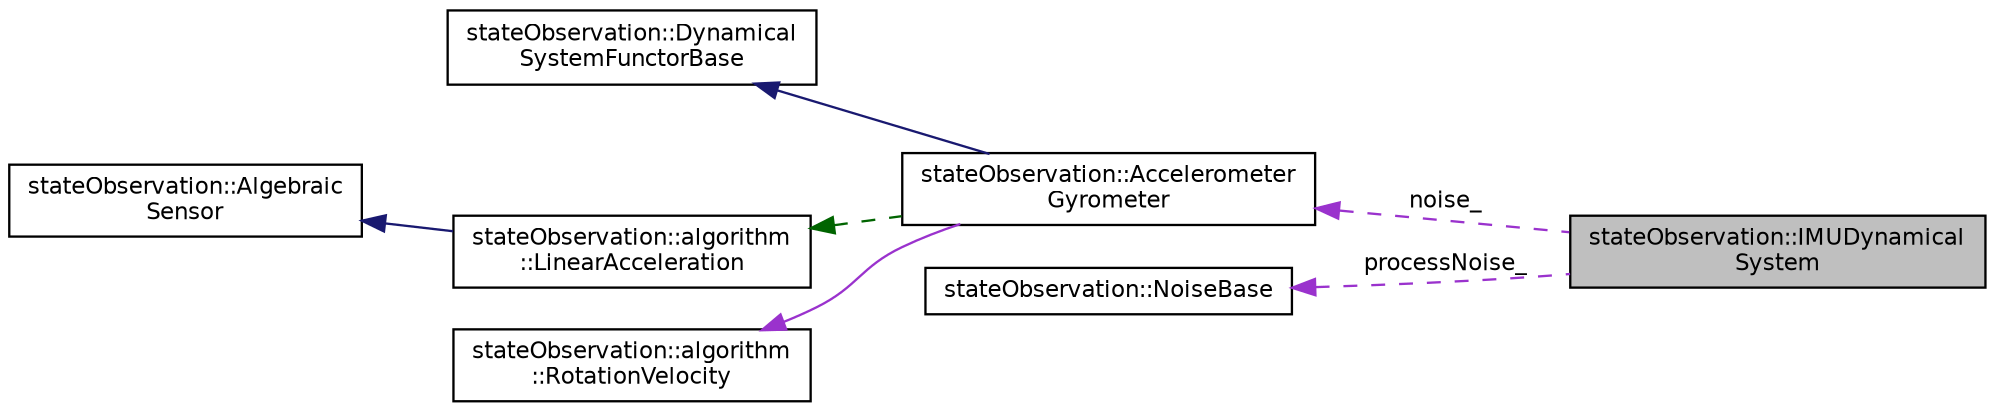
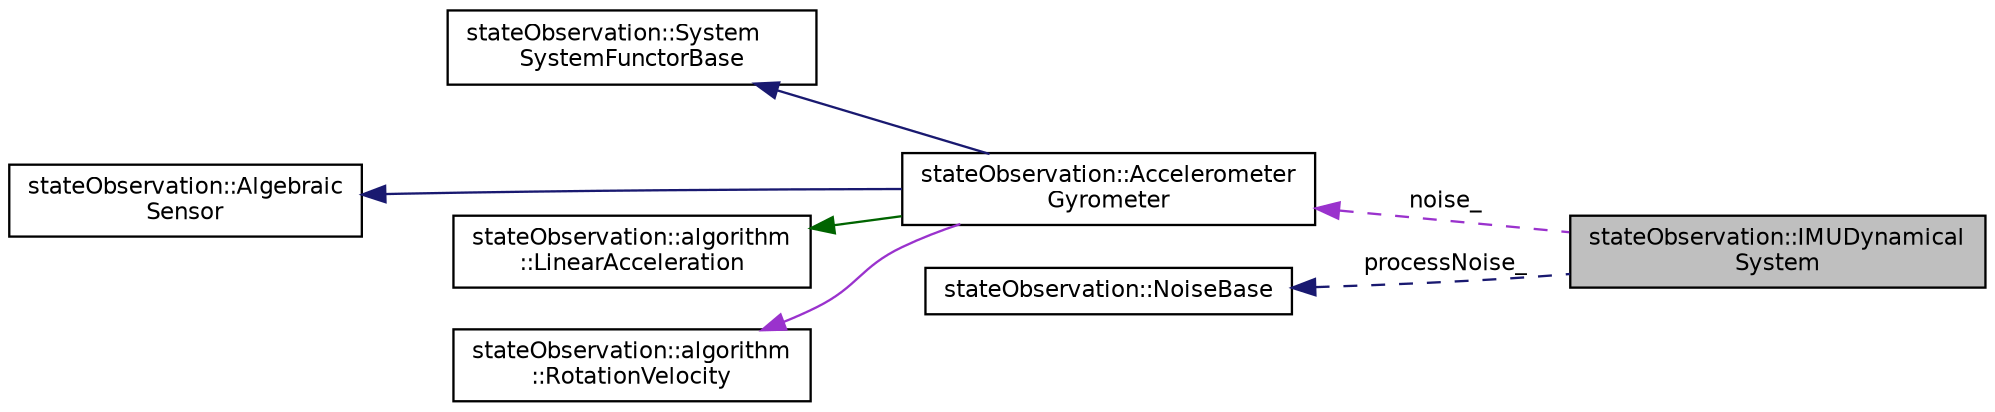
(632, 48) -> (632, 48)
(868, 221) -> (868, 221)
(419, 227) -> (644, 190)
(1443, 282) -> (1443, 282)
